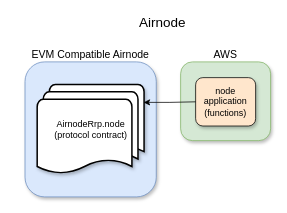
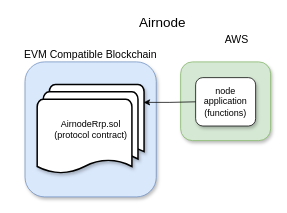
(90, 54) -> (90, 54)
(225, 54) -> (237, 39)
(225, 102) -> (225, 102)
(91, 129) -> (91, 129)
